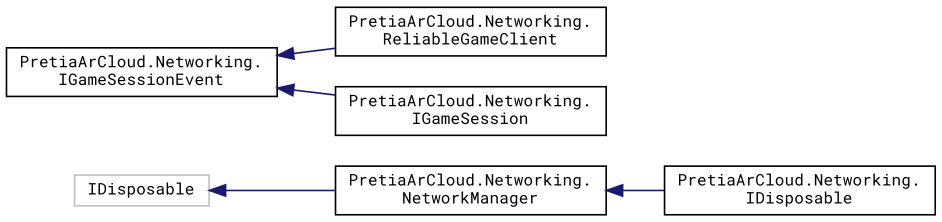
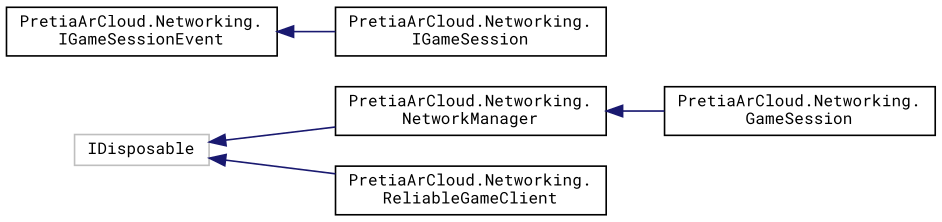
(314, 51) -> (281, 167)
(800, 190) -> (800, 111)
